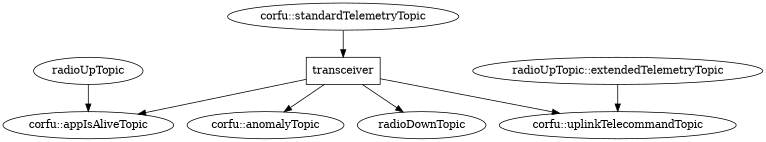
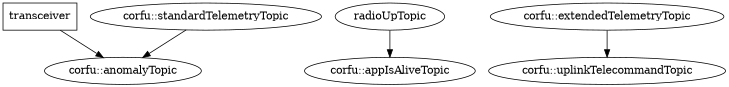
(343, 40) -> (168, 42)
(618, 71) -> (607, 17)
(466, 95) -> none
(226, 96) -> none
(422, 125) -> none
